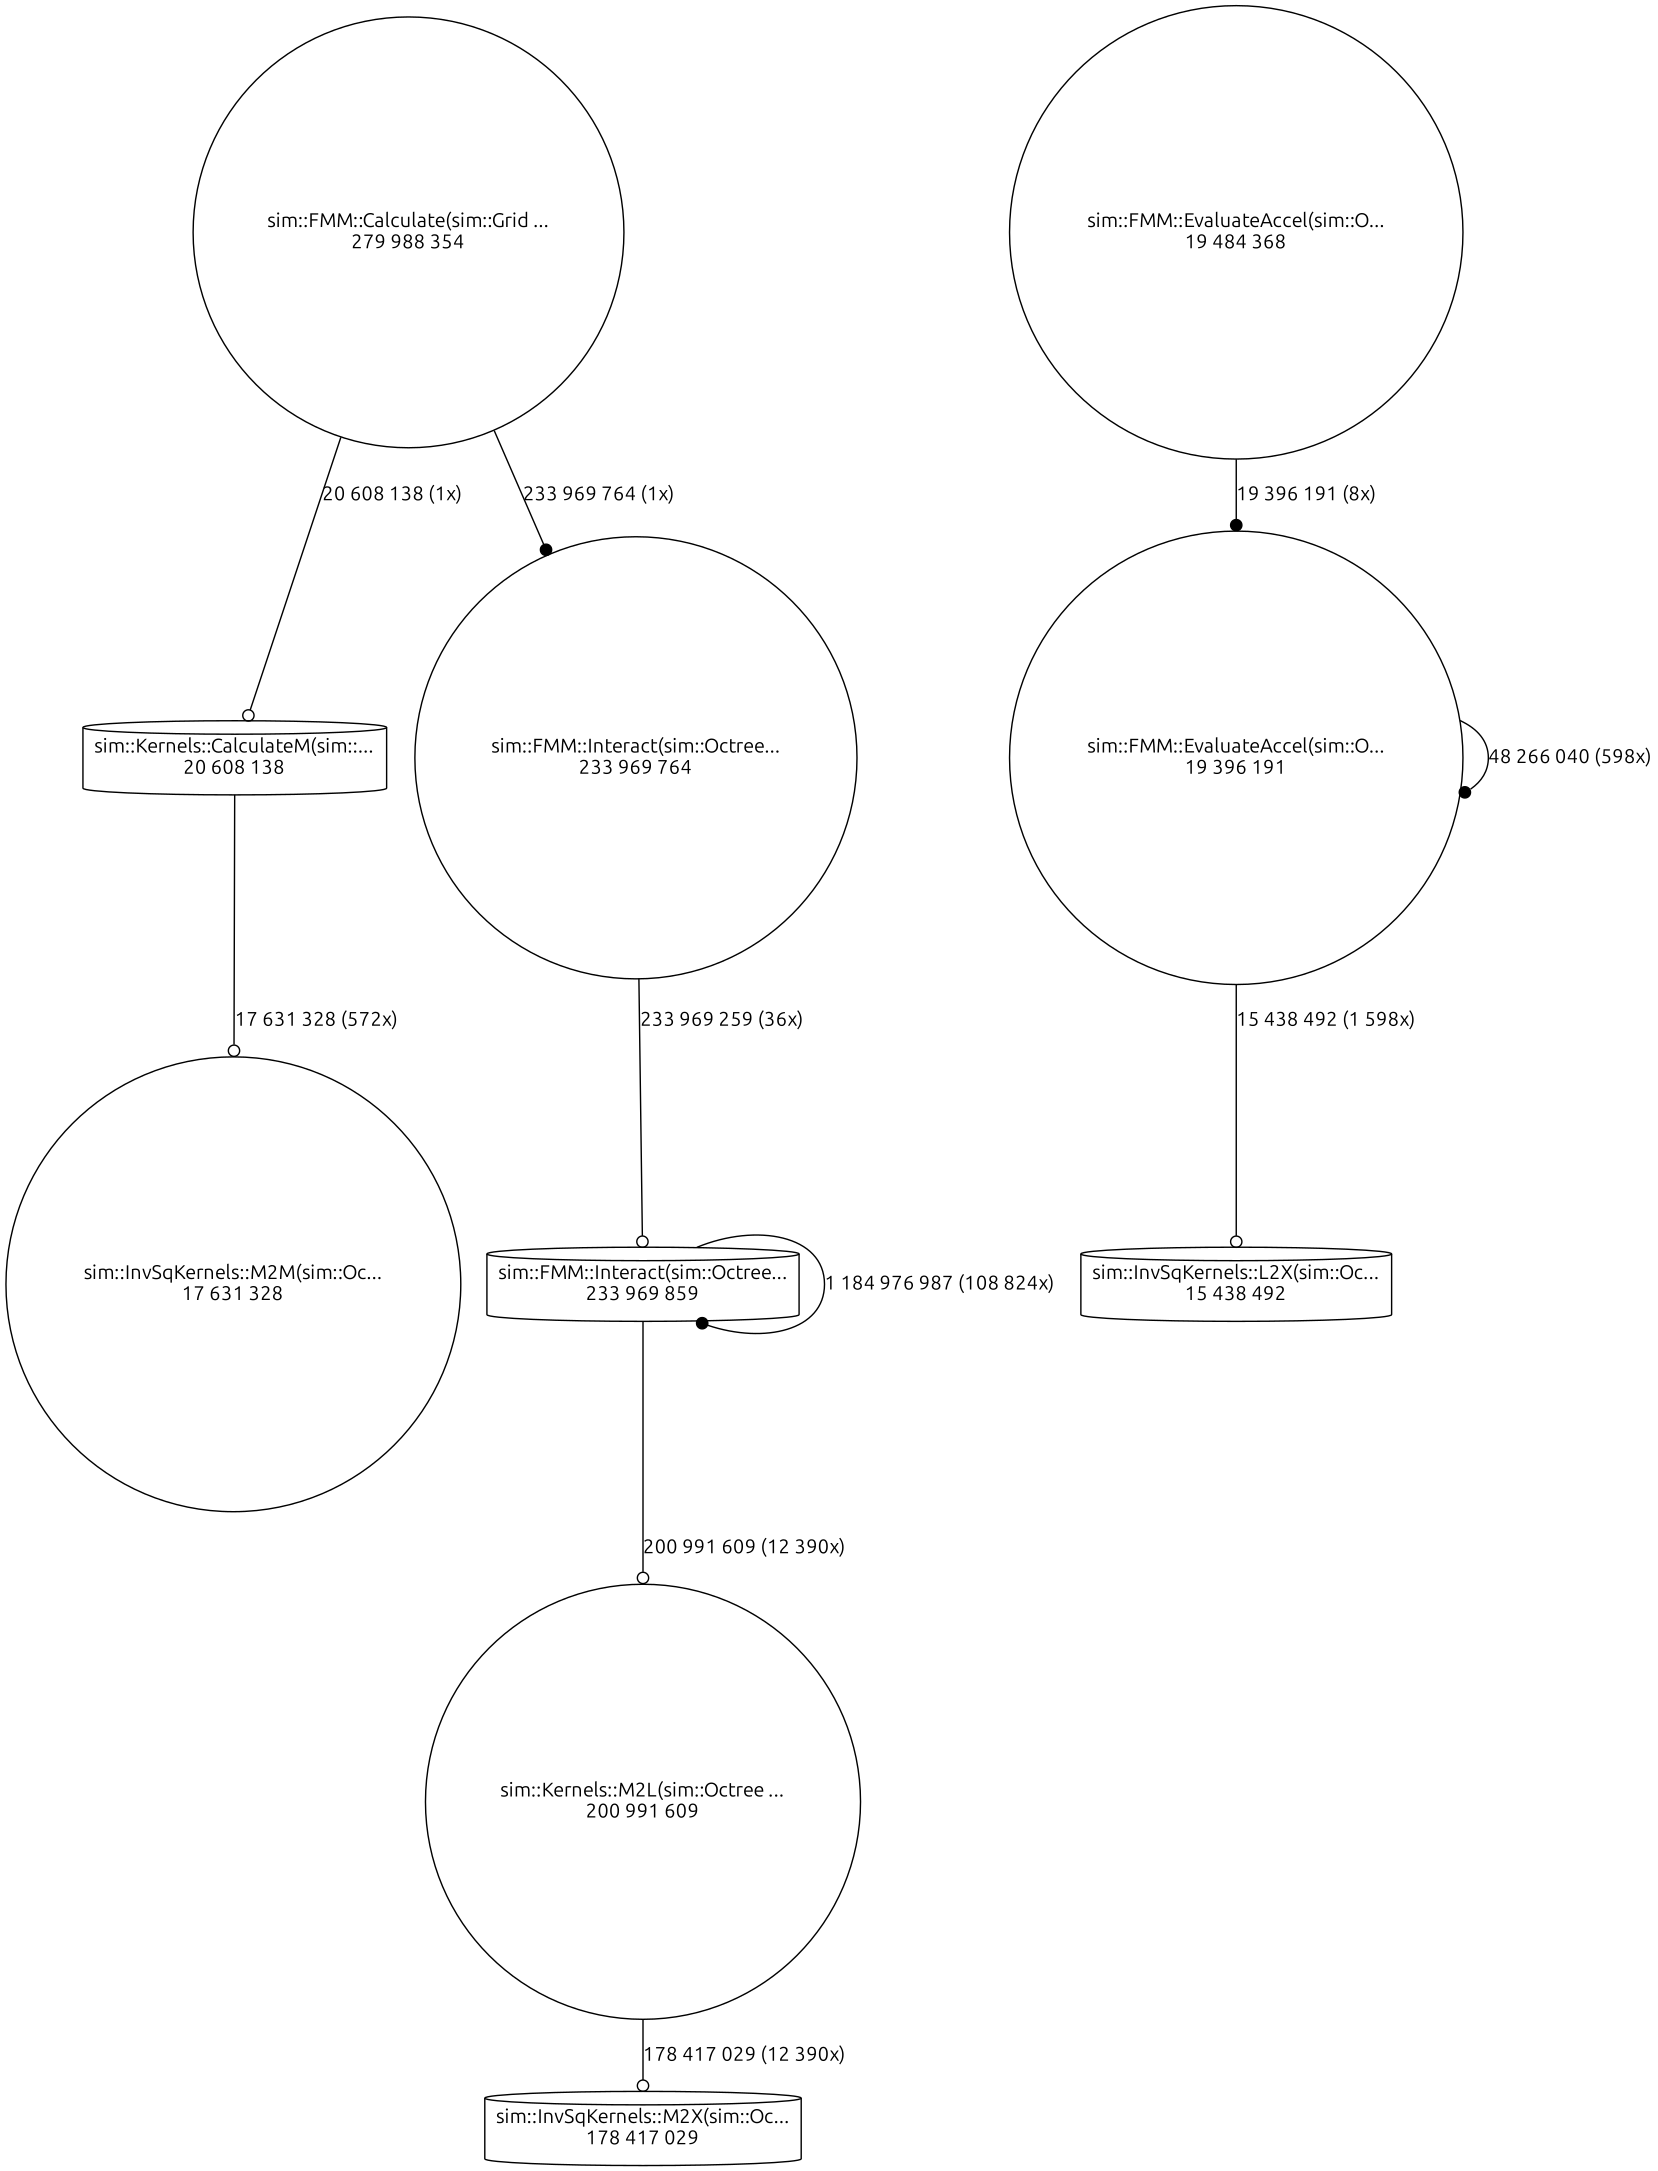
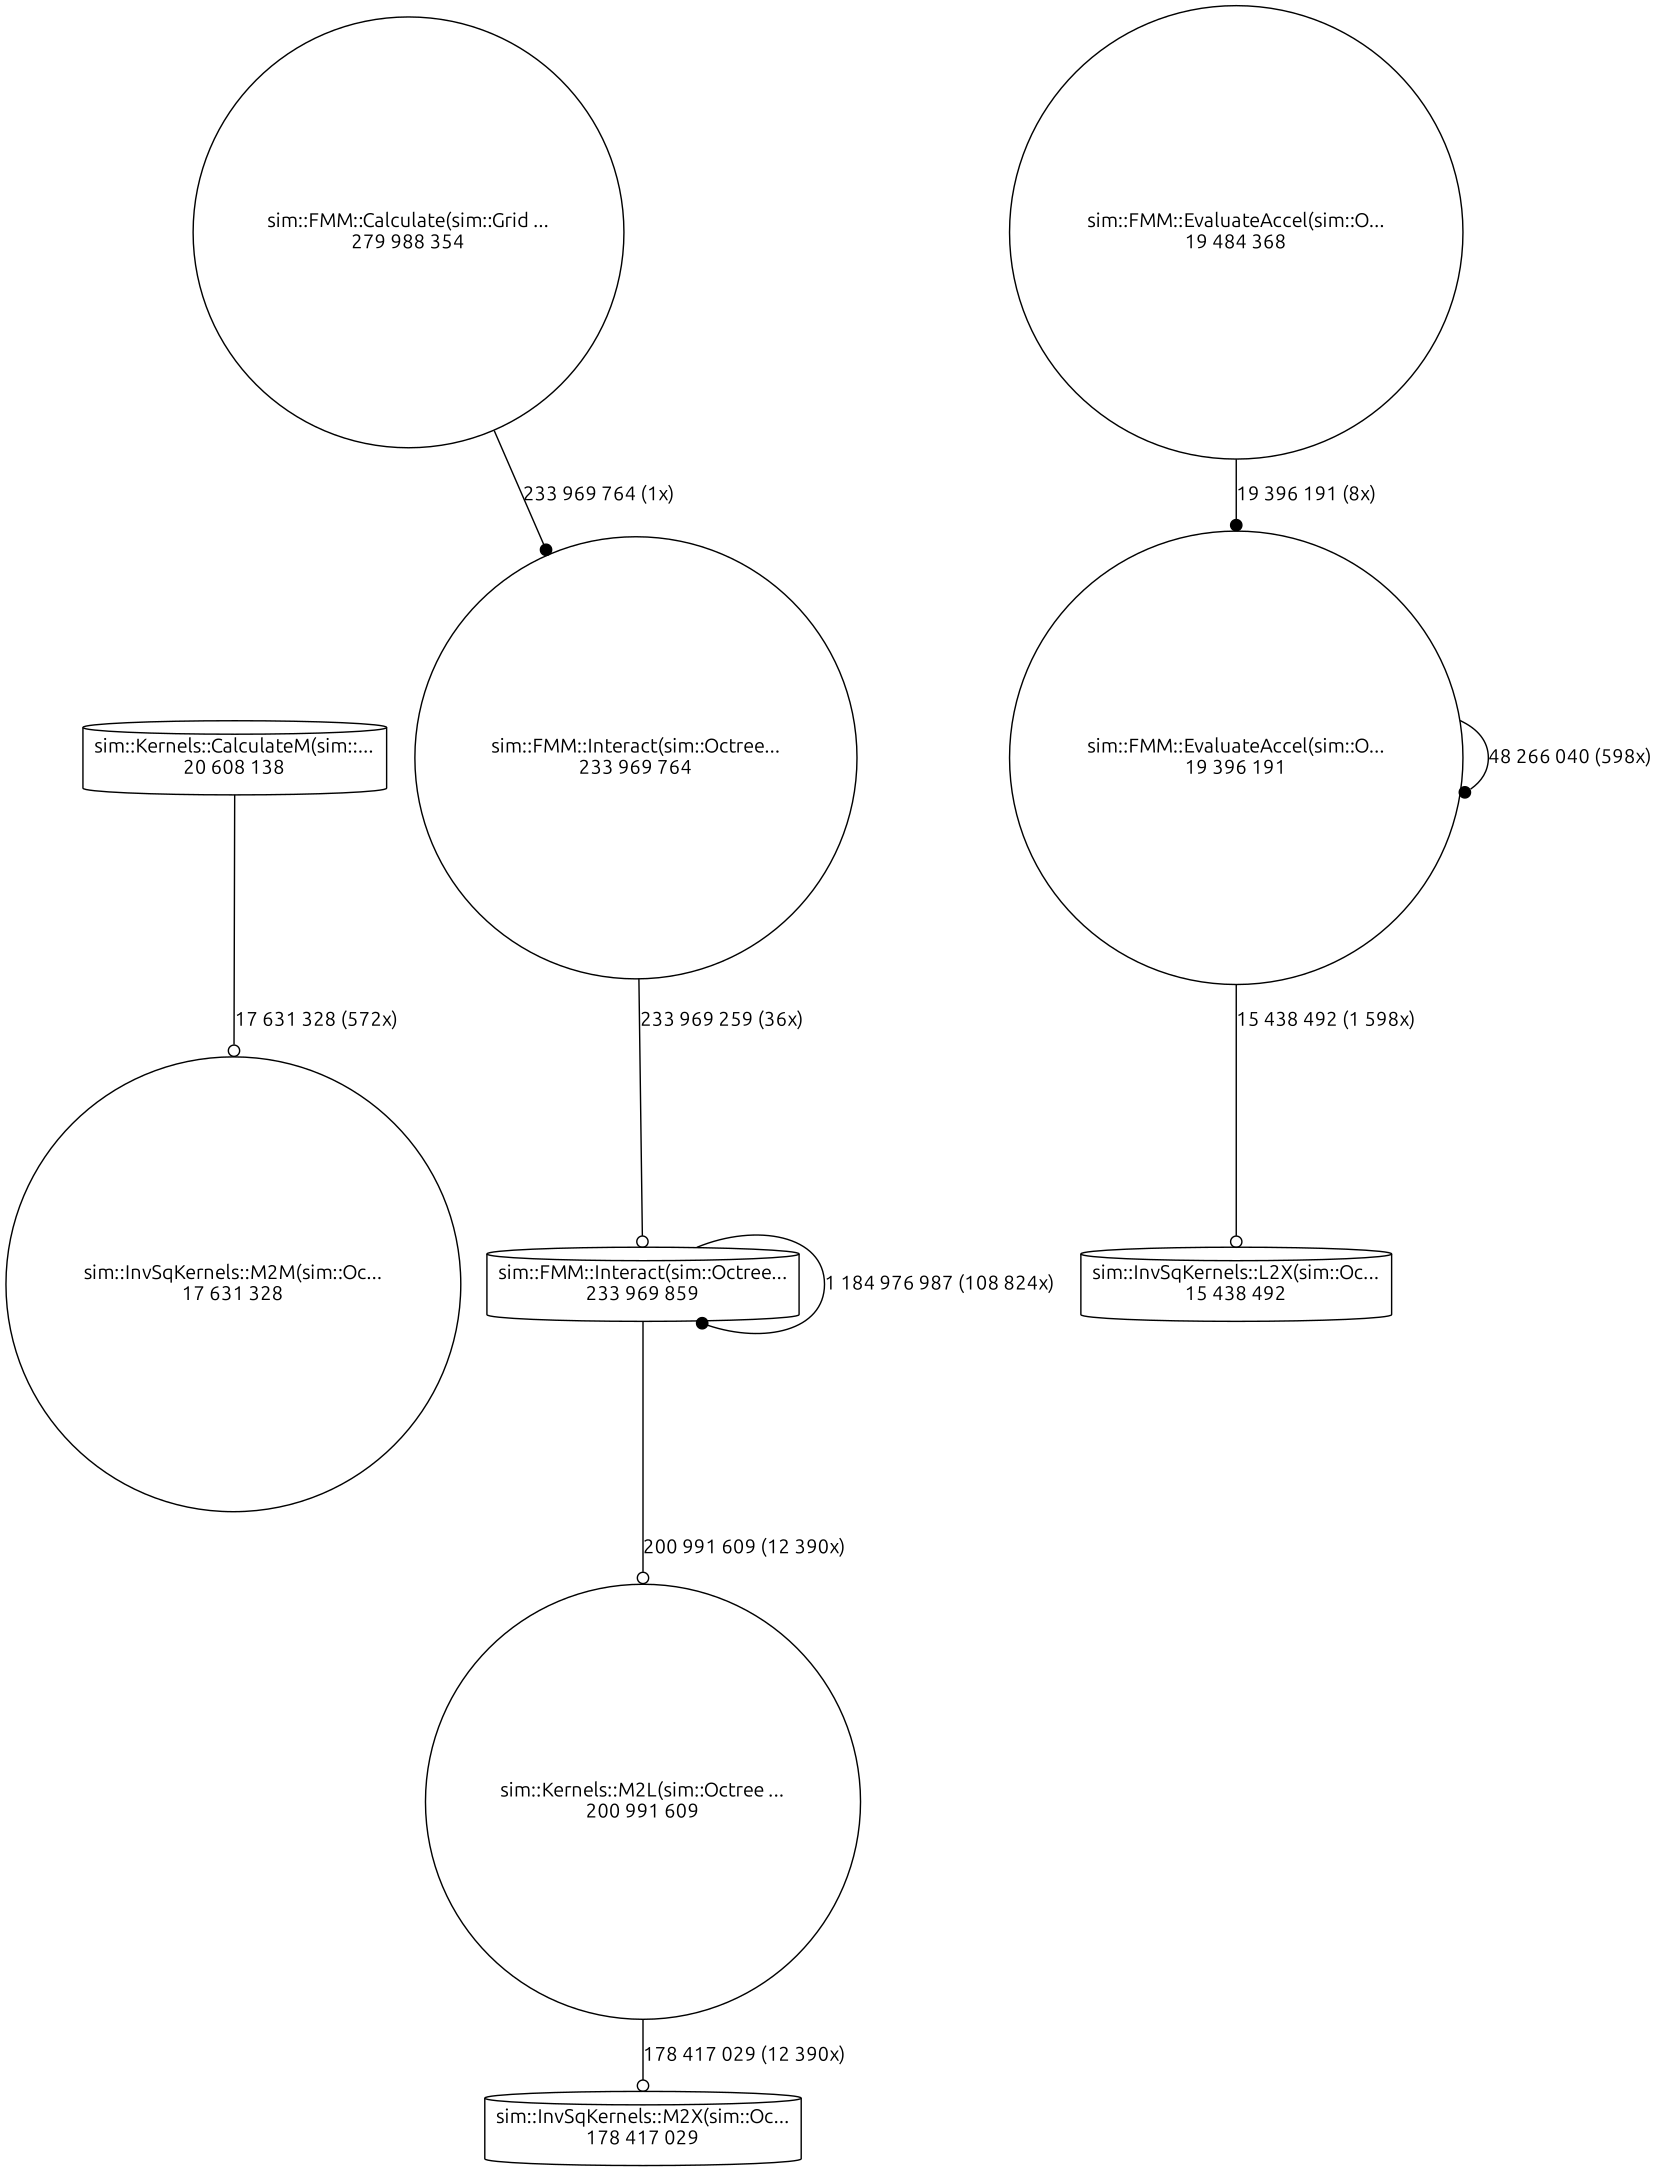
(296, 574) -> none
